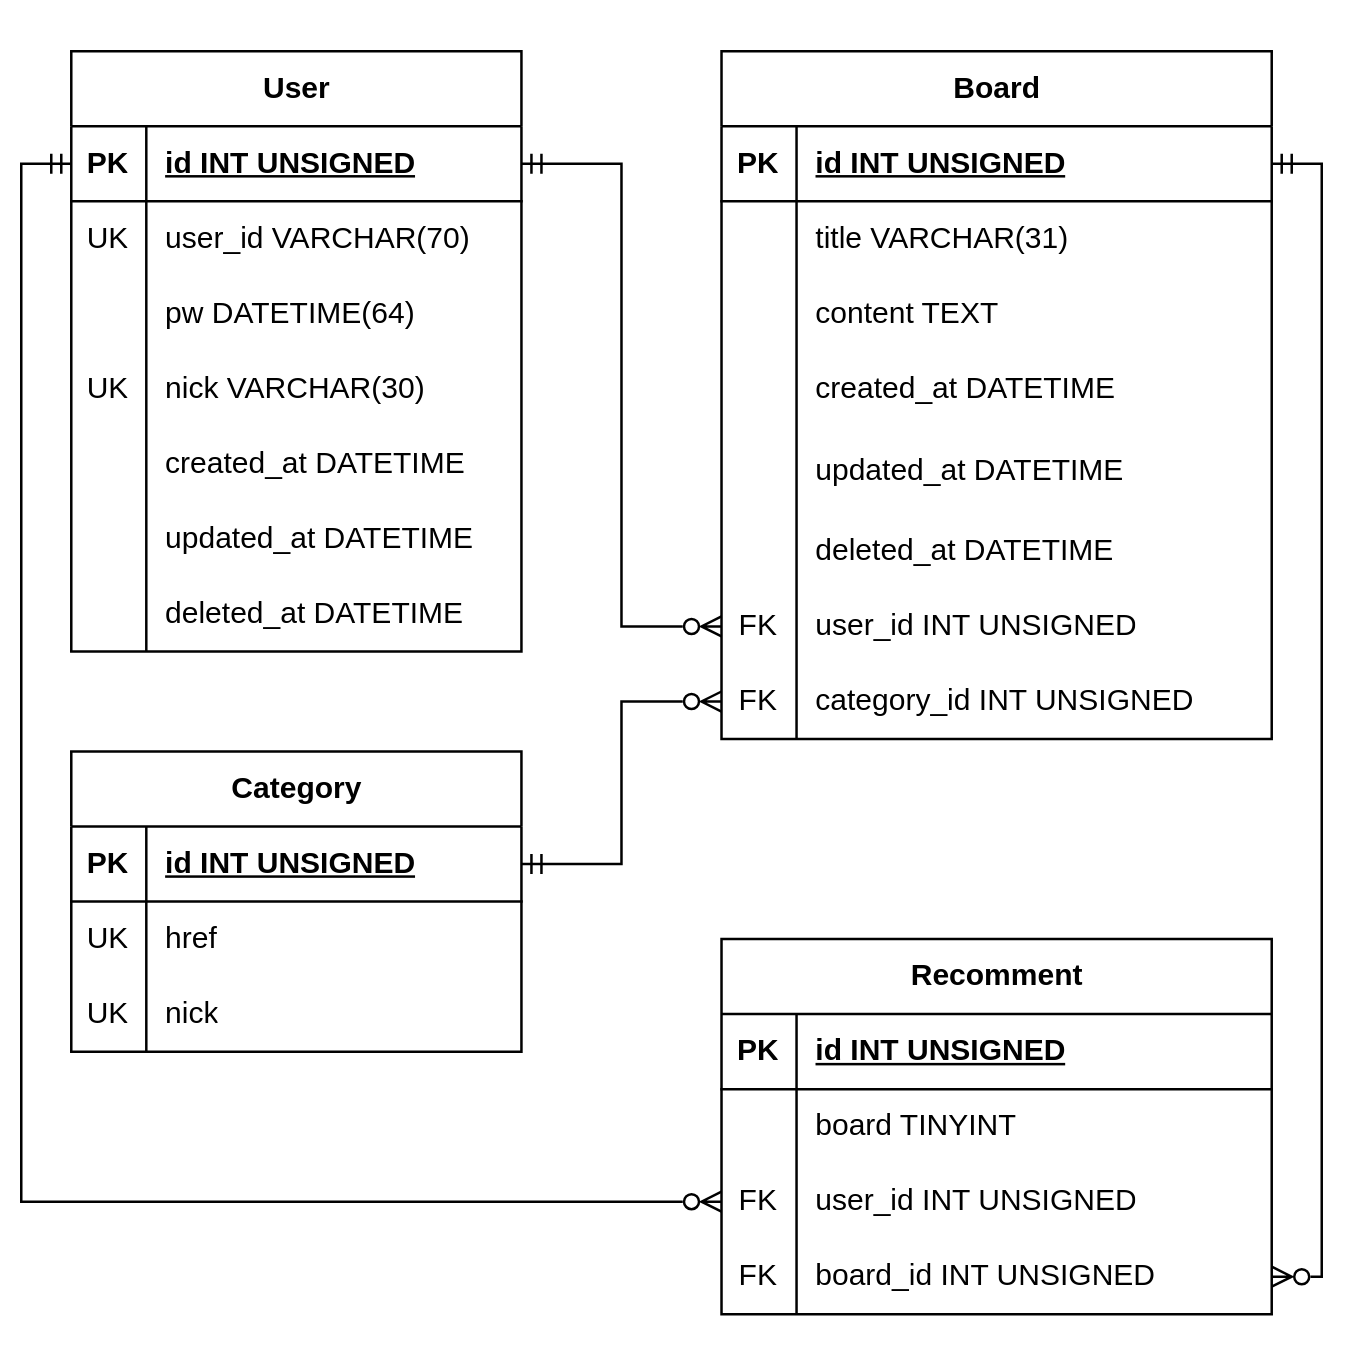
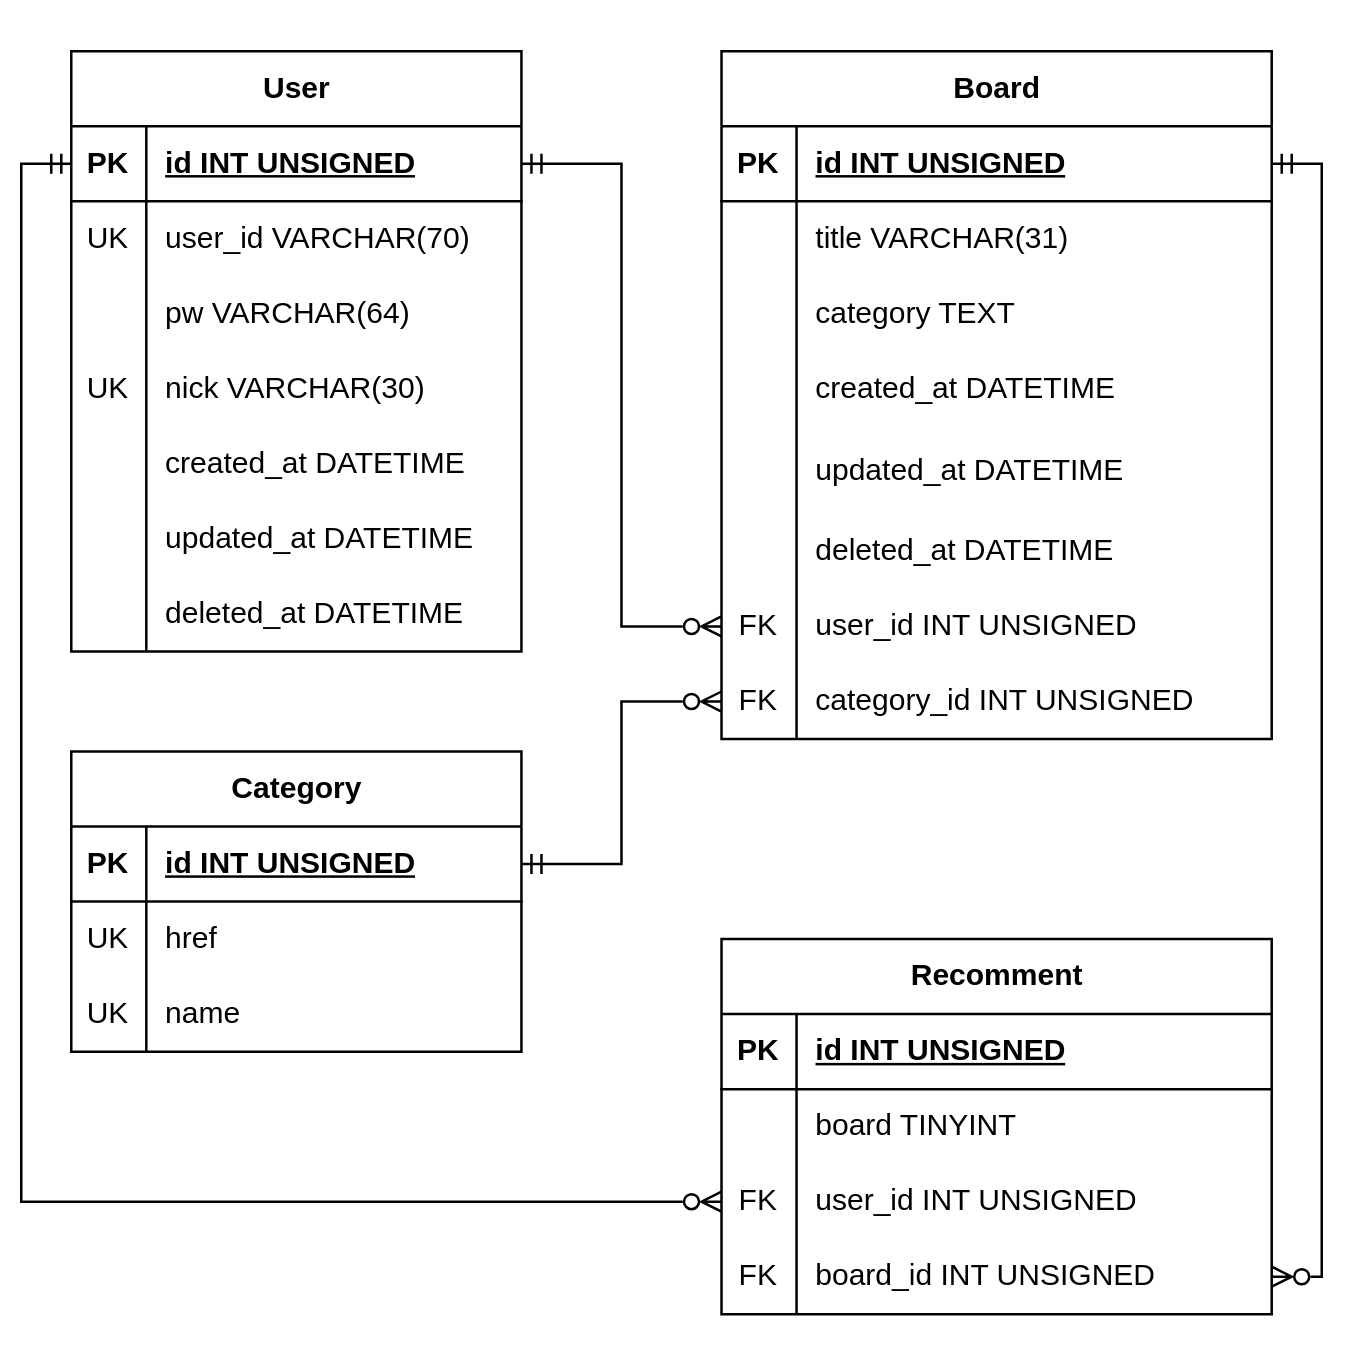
(288, 314) -> (280, 314)
(913, 314) -> (922, 314)
(196, 1014) -> (200, 1014)
